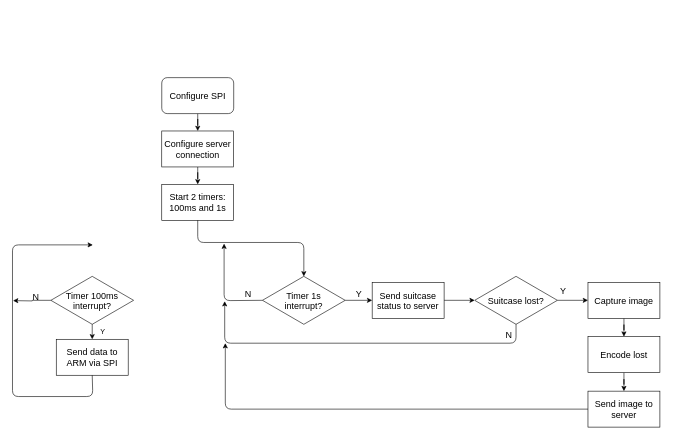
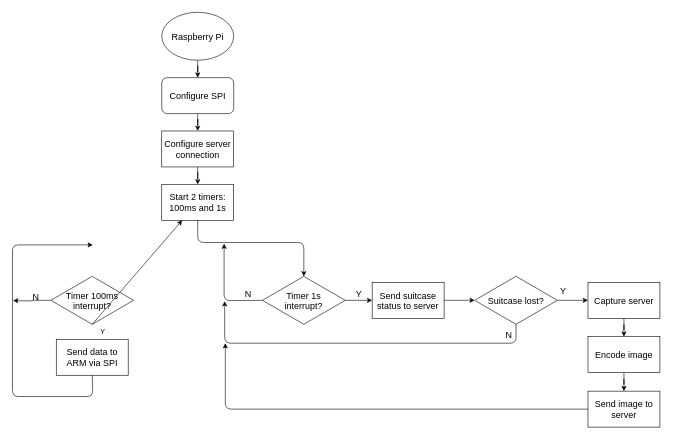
none -> (198, 36)
none -> (198, 71)
(624, 301) -> (624, 301)
(92, 334) -> (136, 274)
(624, 355) -> (624, 355)
